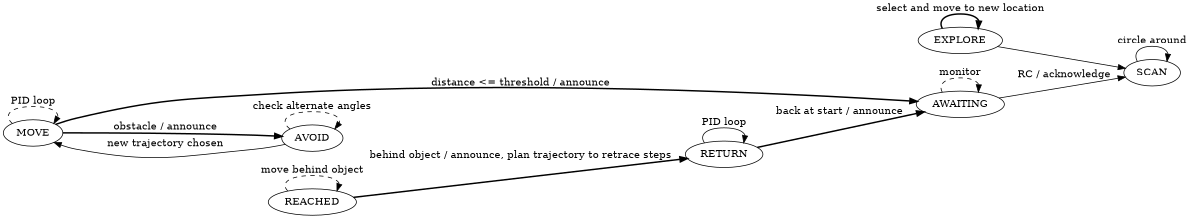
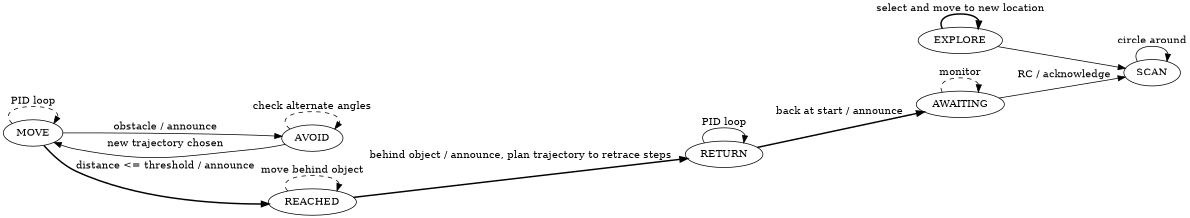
(481, 88) -> (147, 193)
(169, 133) -> (169, 133)
